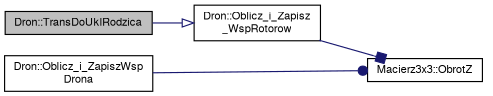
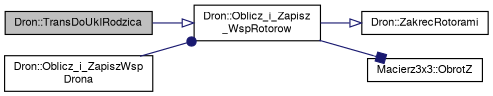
none -> (425, 23)
(255, 72) -> (163, 50)
